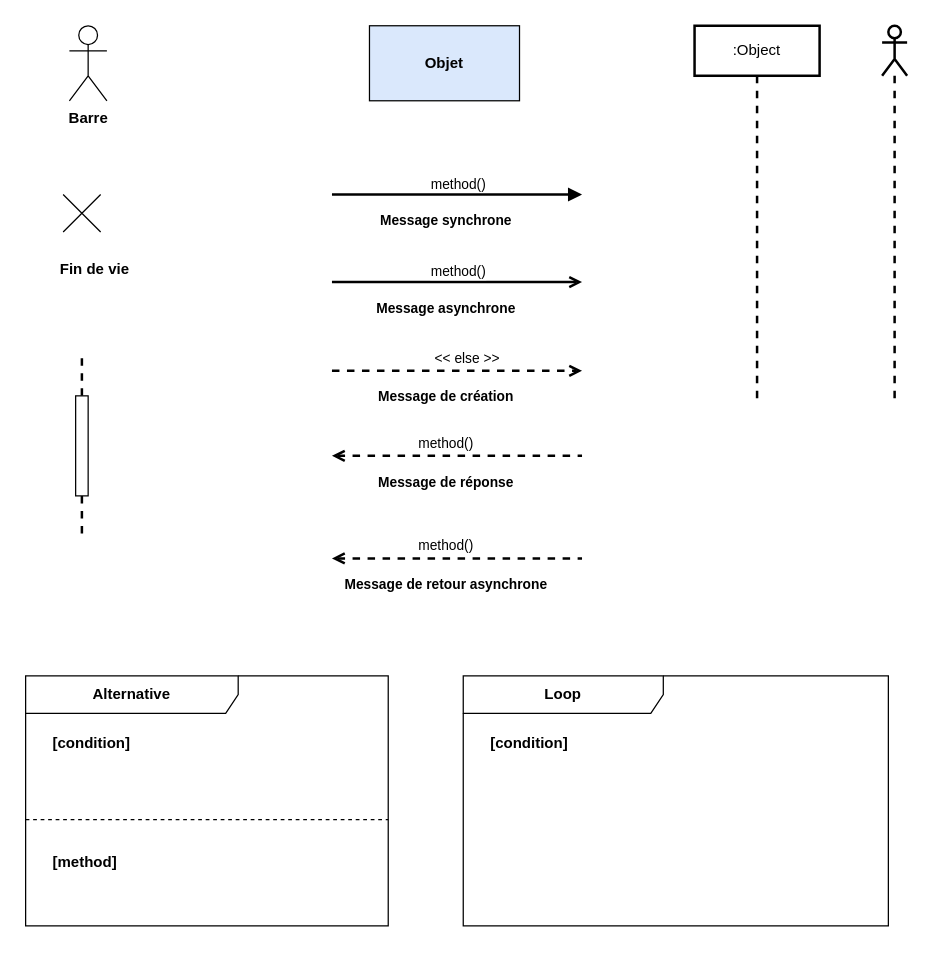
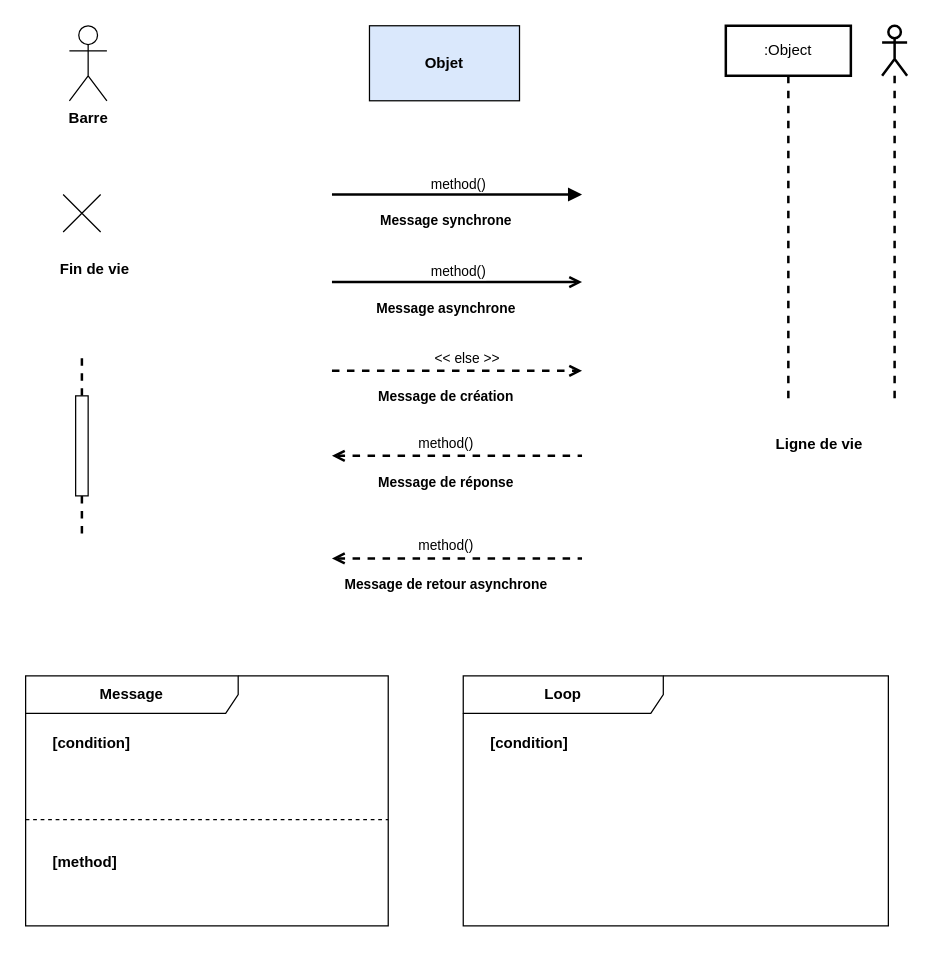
(757, 213) -> (788, 213)
none -> (819, 444)
(132, 694) -> (132, 694)
